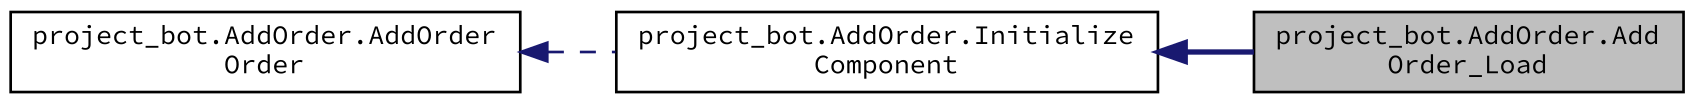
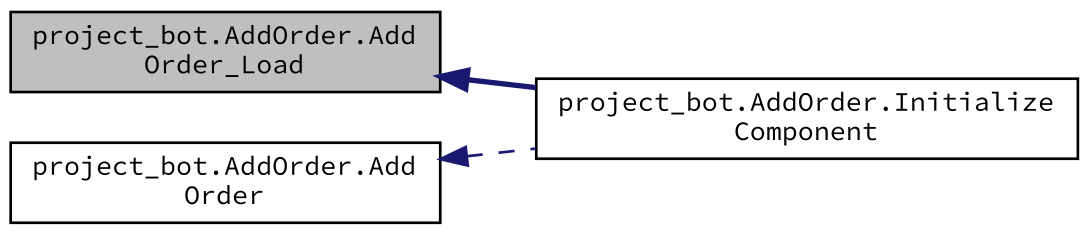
(265, 52) -> (225, 183)
(1220, 52) -> (501, 84)
